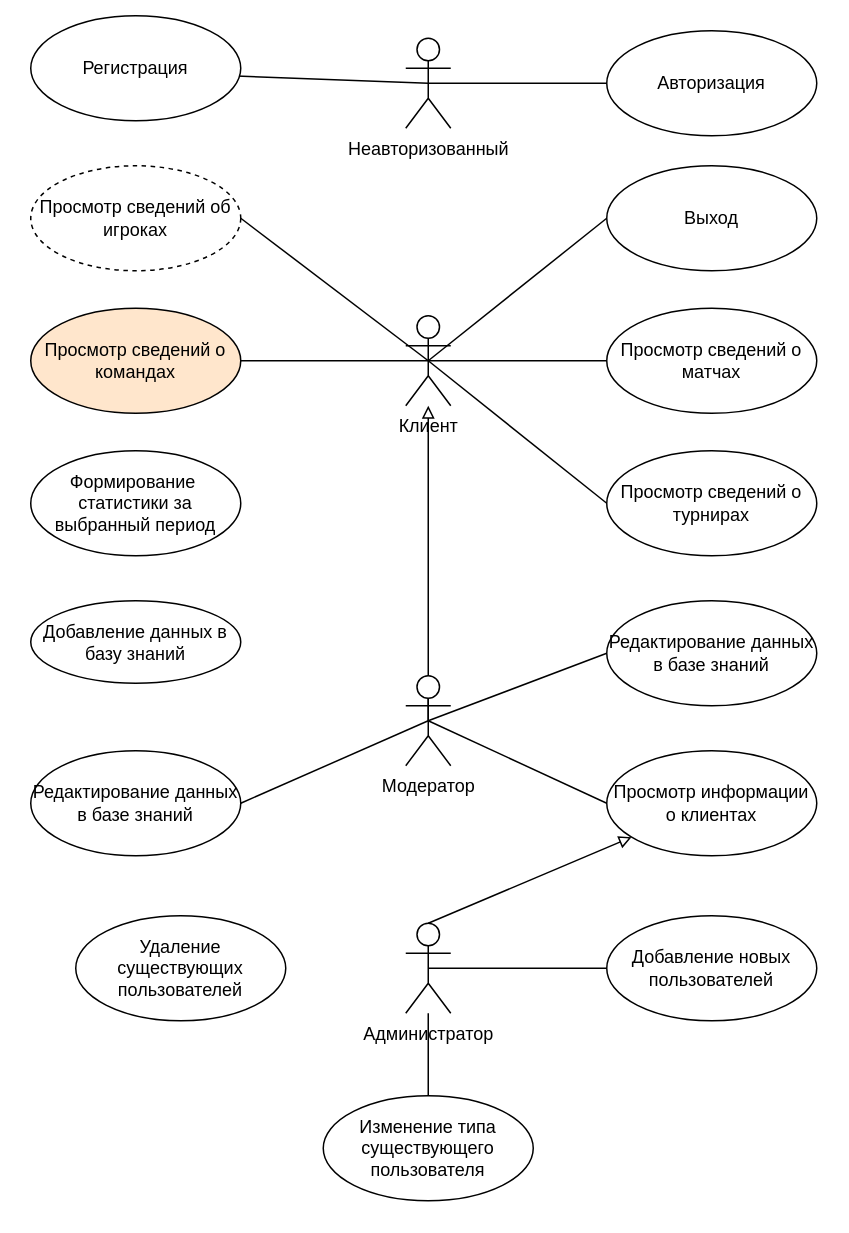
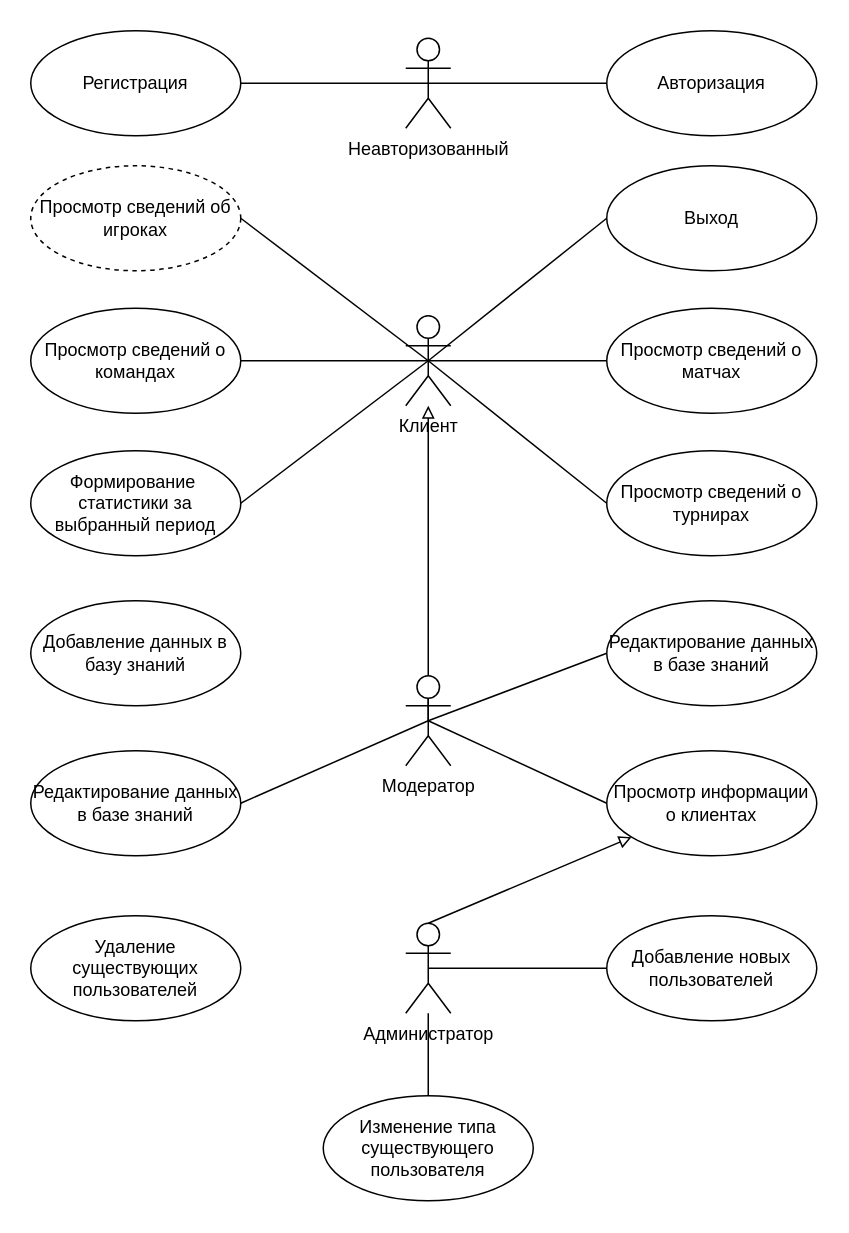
(136, 68) -> (136, 83)
(136, 361) -> (136, 361)
none -> (333, 433)
(136, 642) -> (136, 653)
(181, 968) -> (136, 968)
